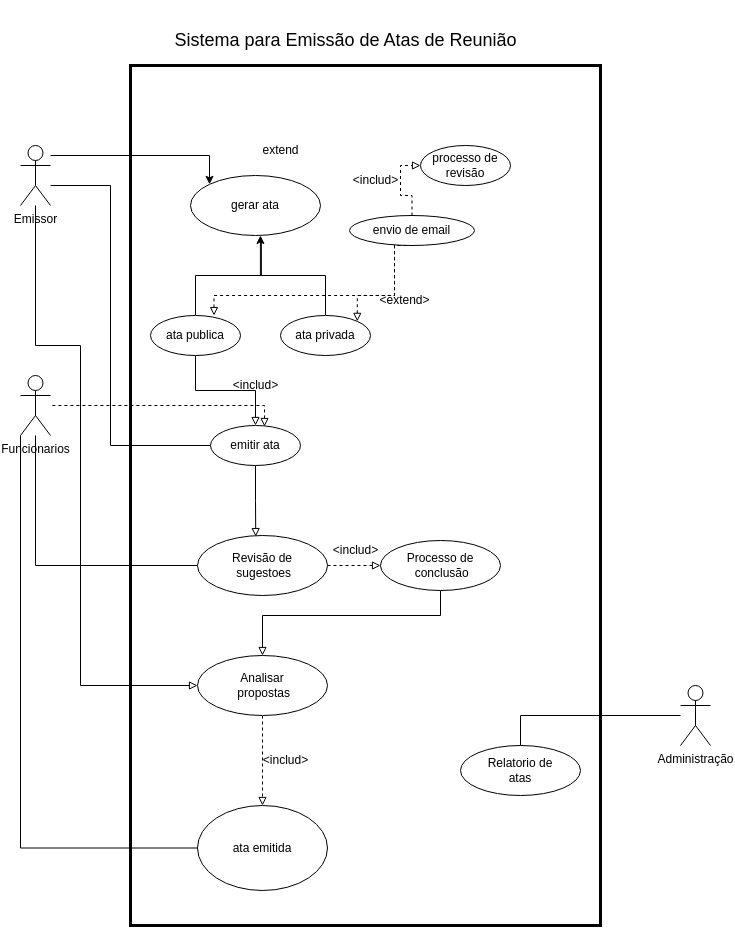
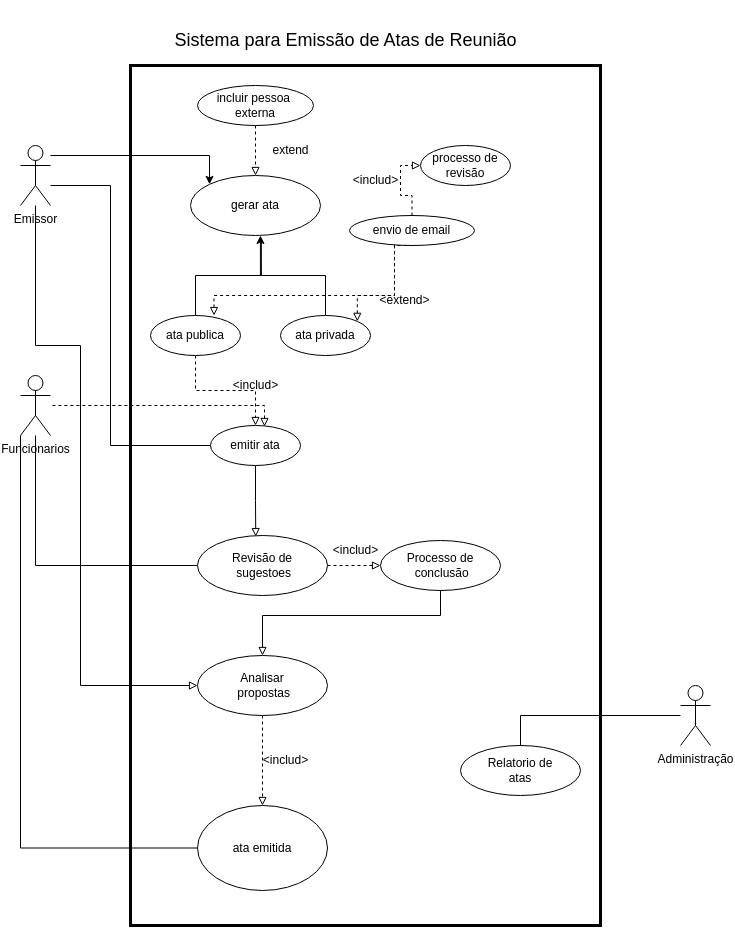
none -> (256, 106)
none -> (256, 146)
(281, 151) -> (291, 151)
(221, 391) -> (221, 391)
